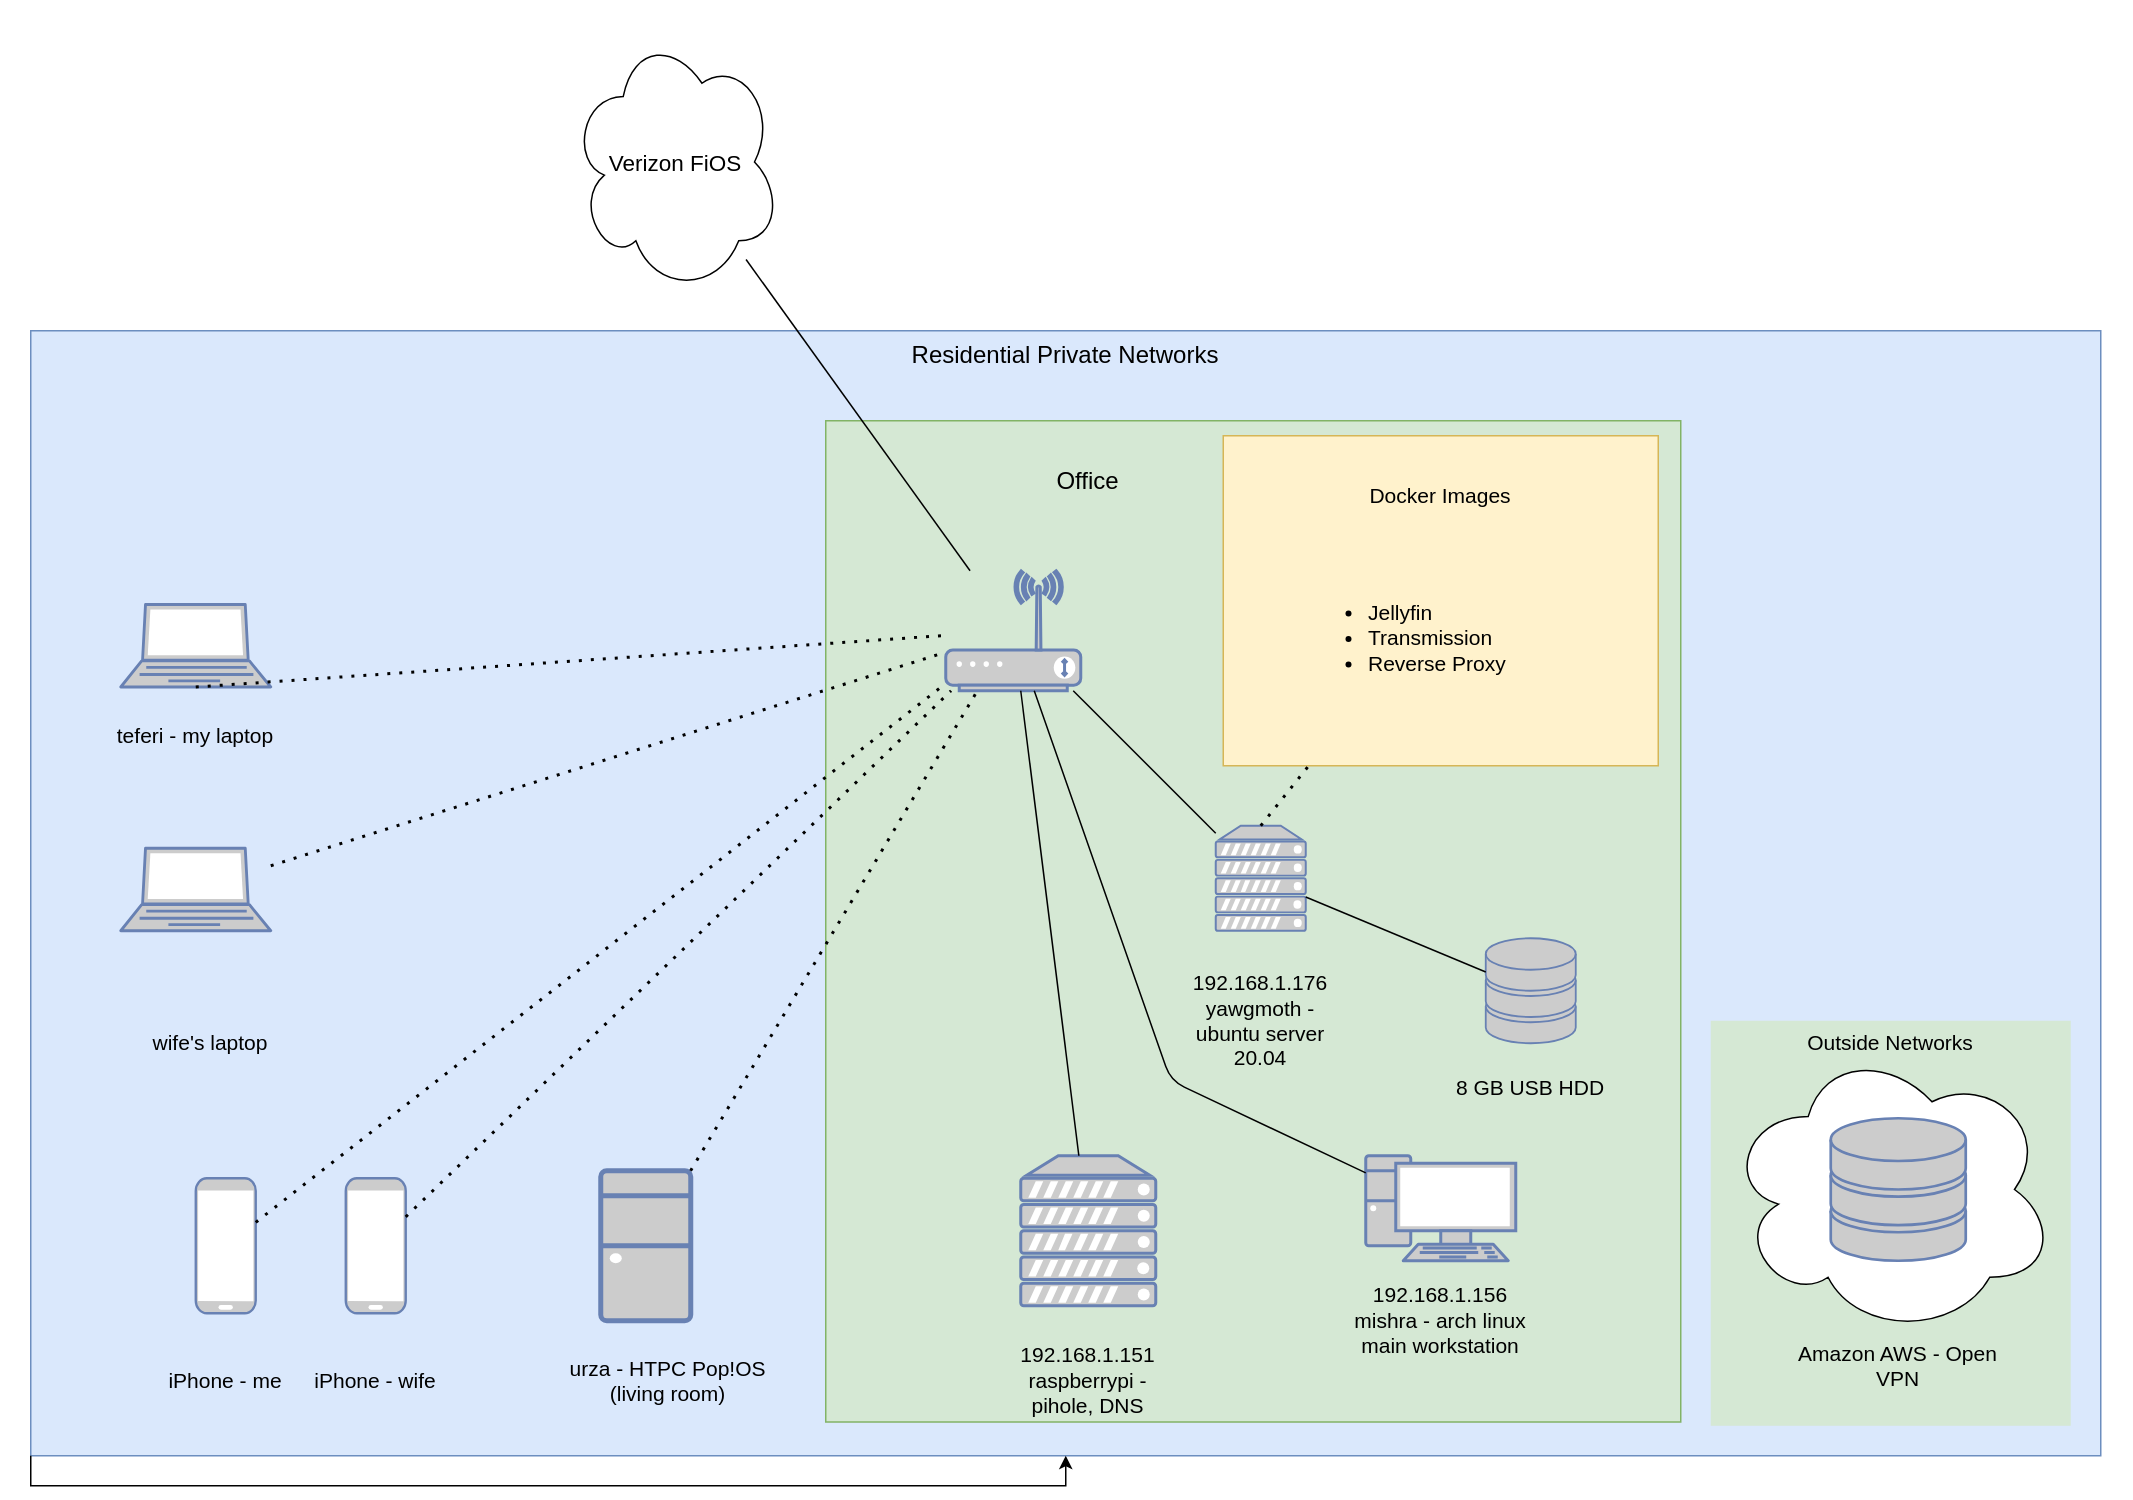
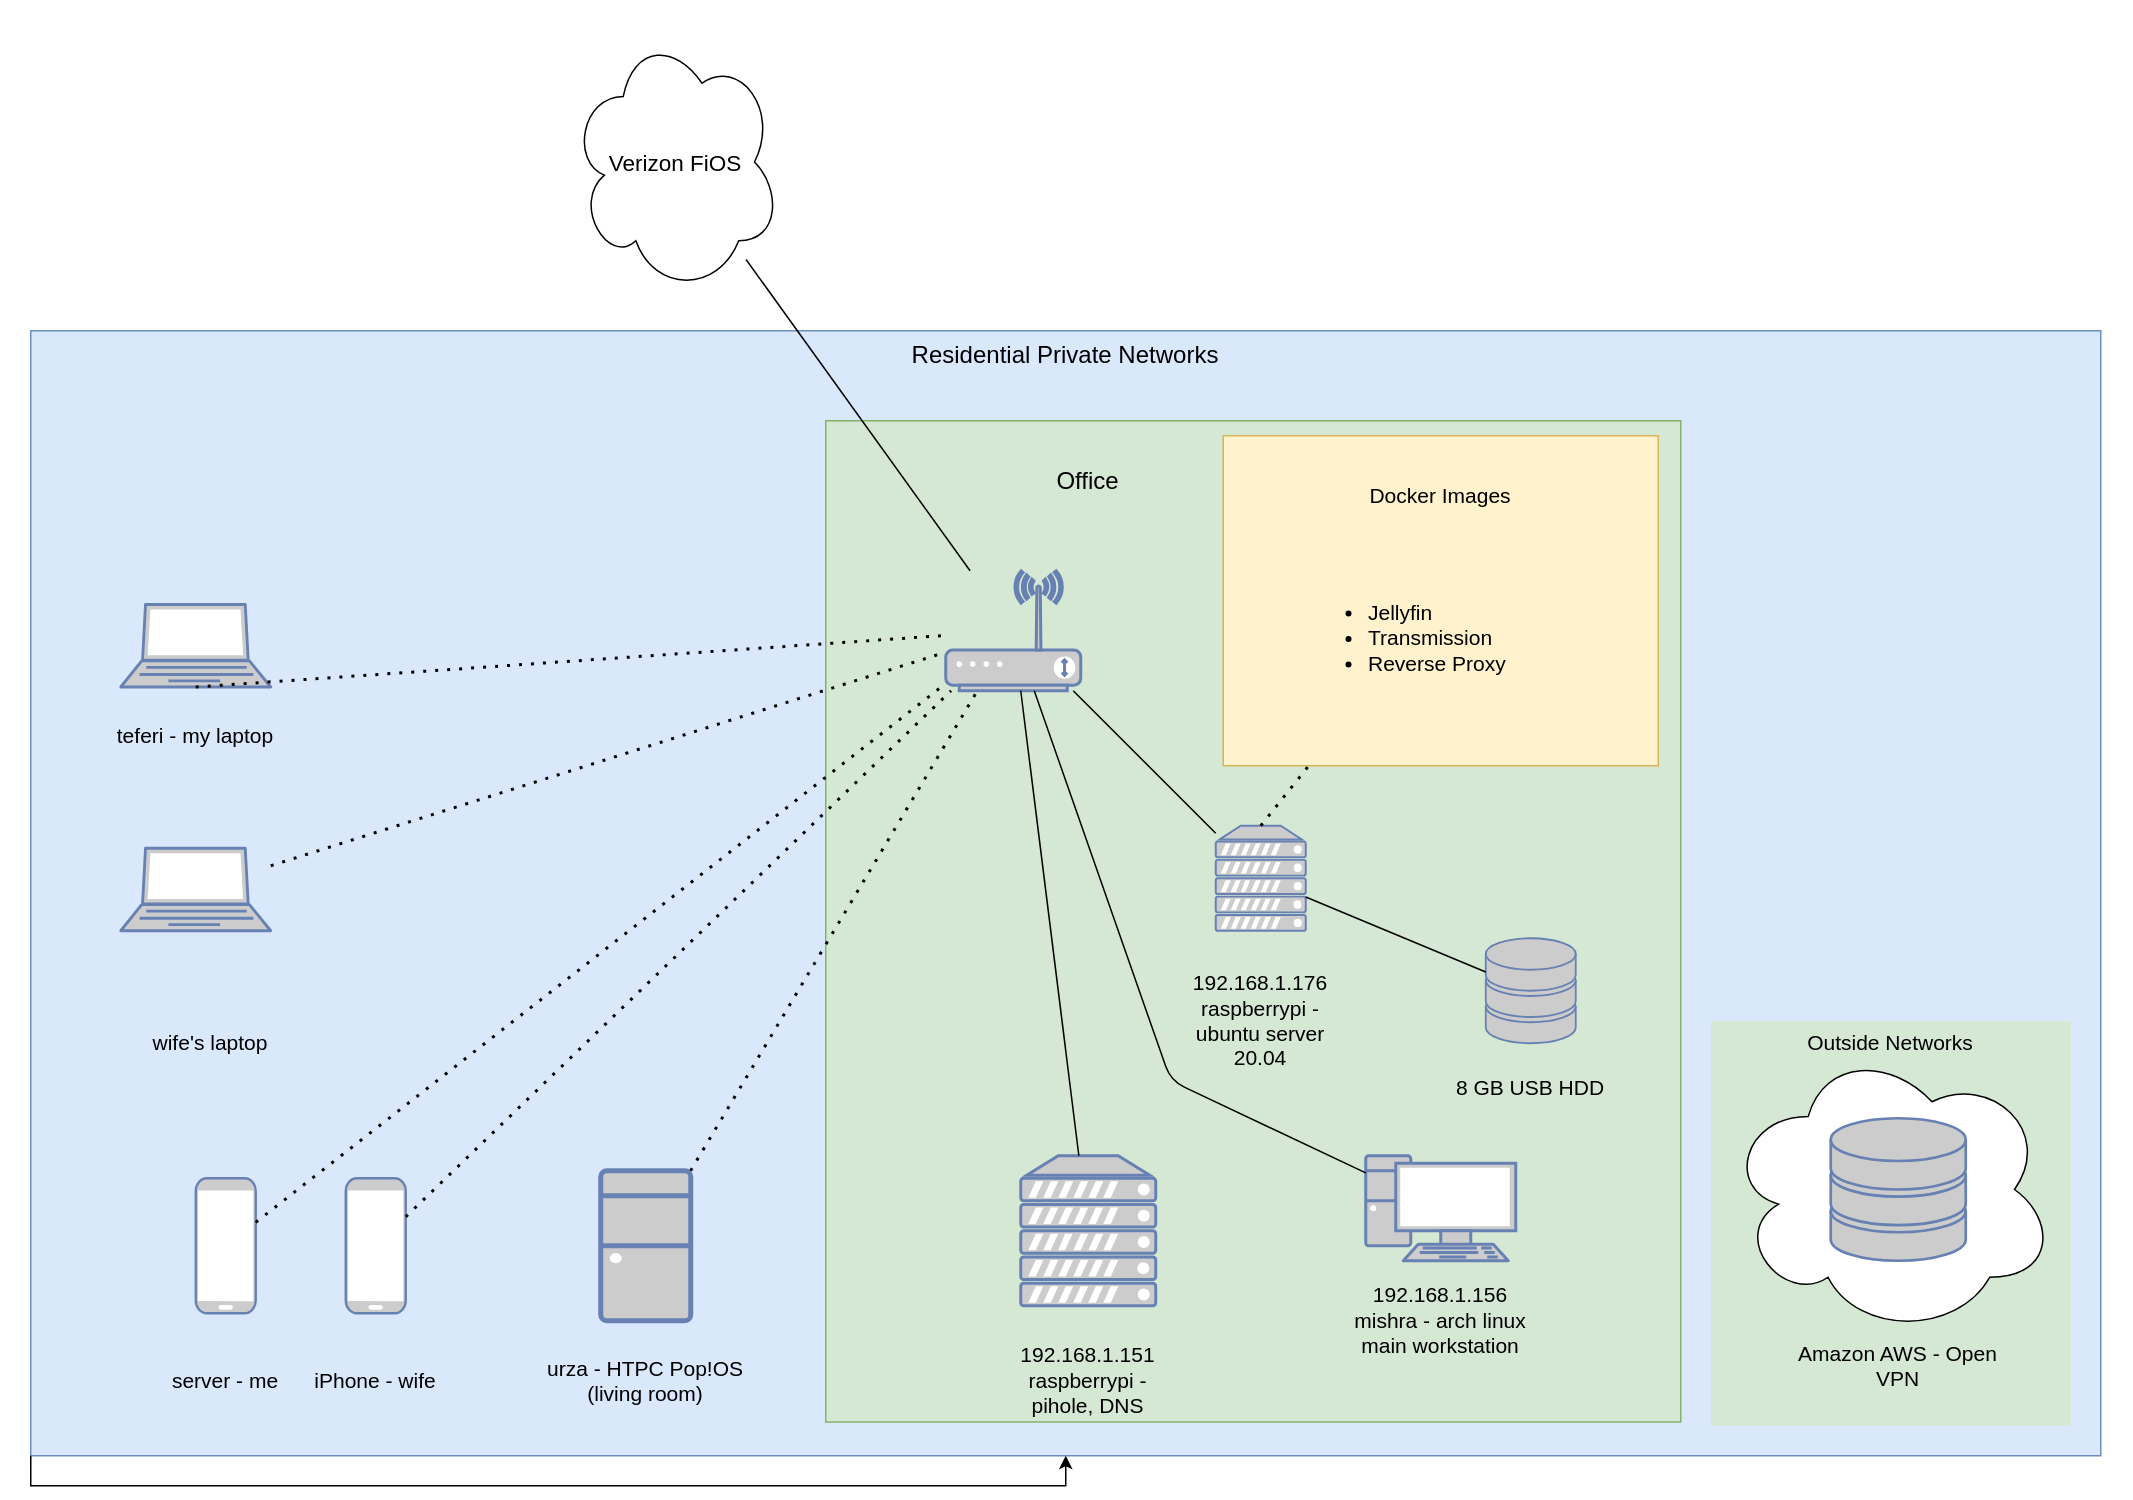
(1261, 1021) -> (1261, 1021)
(226, 1381) -> (226, 1381)
(668, 1381) -> (646, 1381)
